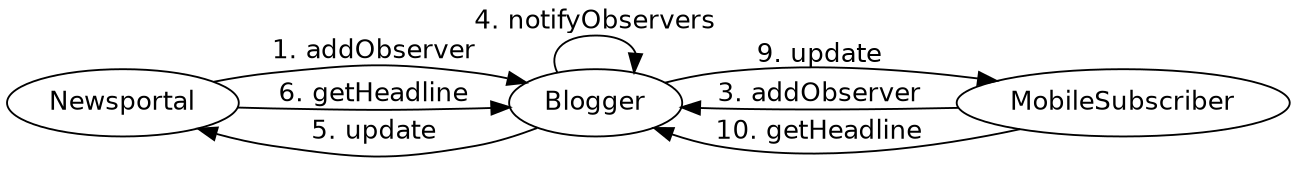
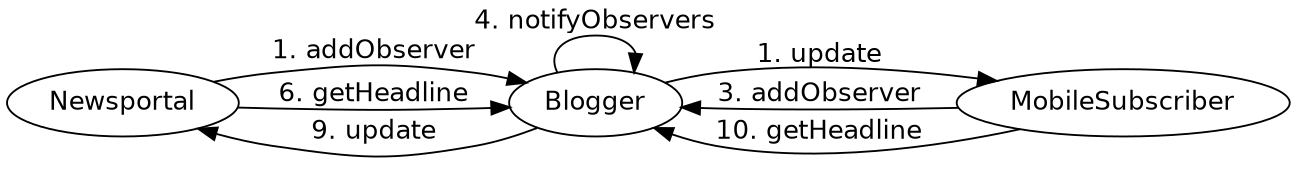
(819, 55) -> (819, 55)
(374, 132) -> (374, 132)
